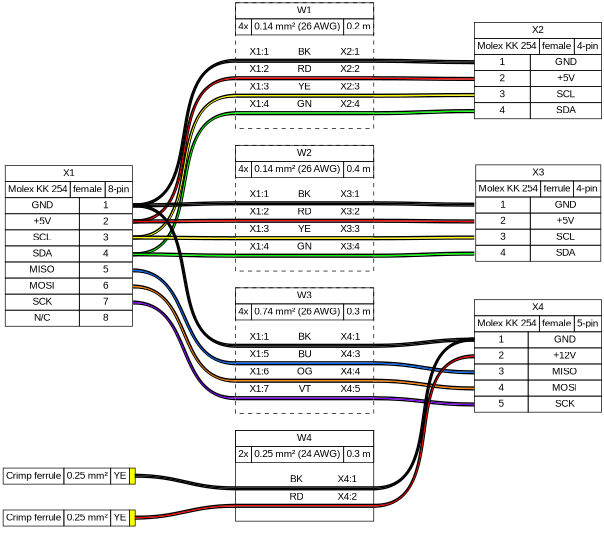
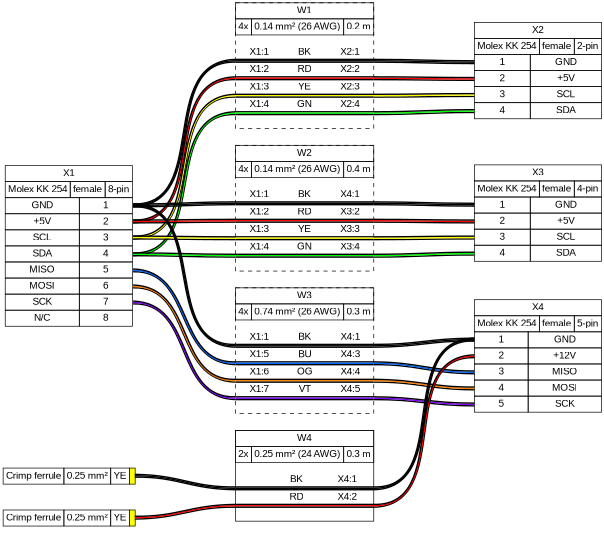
(588, 46) -> (588, 46)
(557, 189) -> (557, 189)
(350, 194) -> (350, 194)
